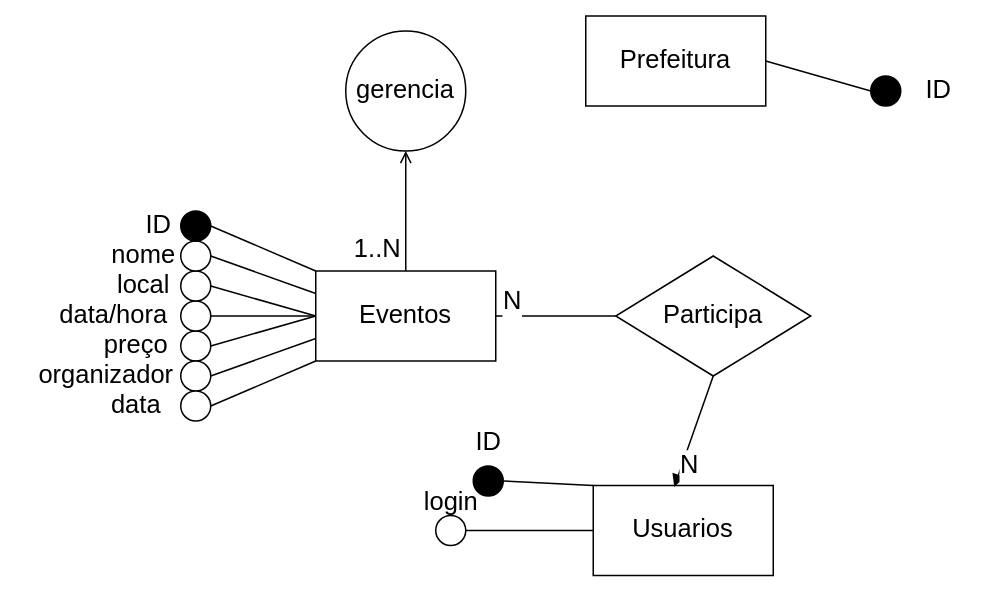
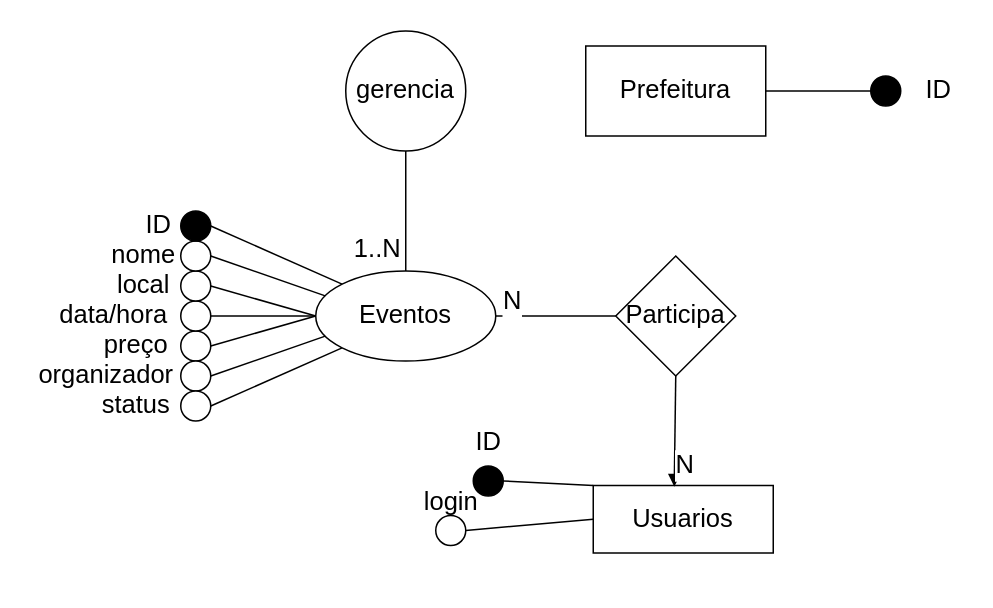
(676, 61) -> (676, 91)
(406, 158) -> (406, 156)
(406, 316) -> (406, 316)
(713, 316) -> (676, 316)
(137, 406) -> (137, 406)
(683, 530) -> (683, 519)
